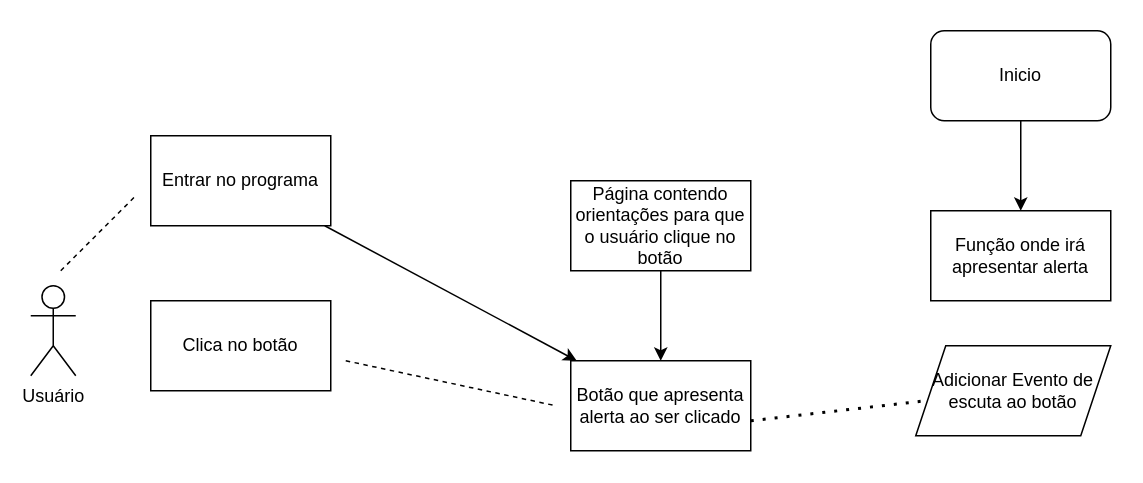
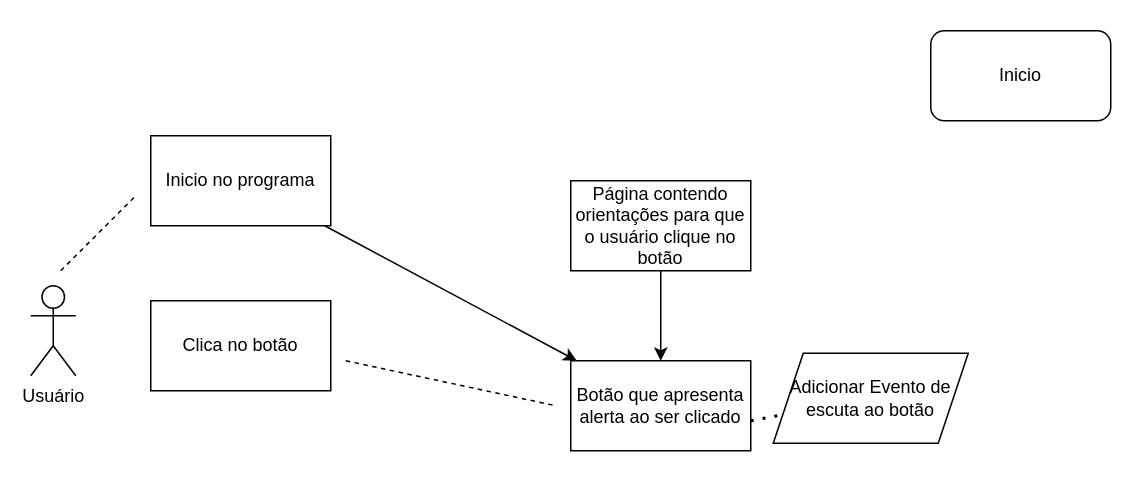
(1021, 161) -> none
(241, 181) -> (241, 181)
(1021, 256) -> none
(1013, 391) -> (871, 398)
